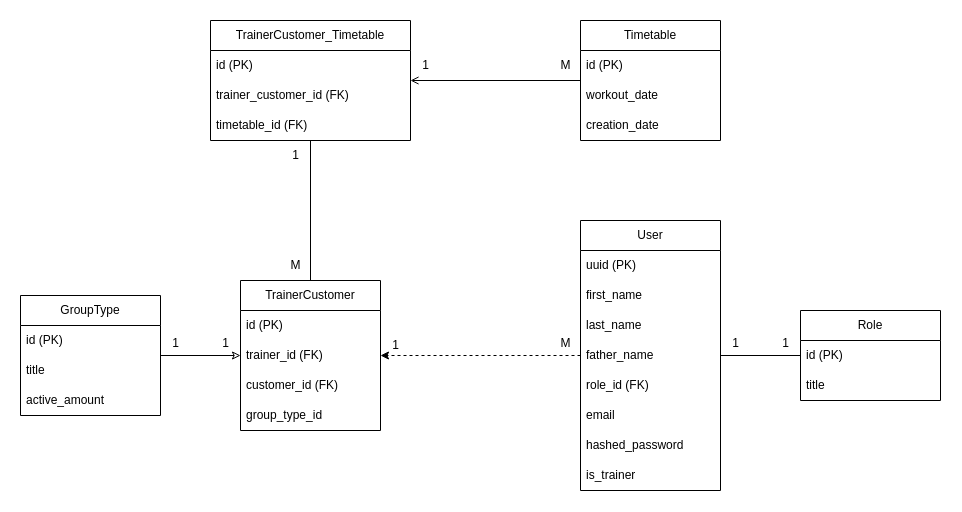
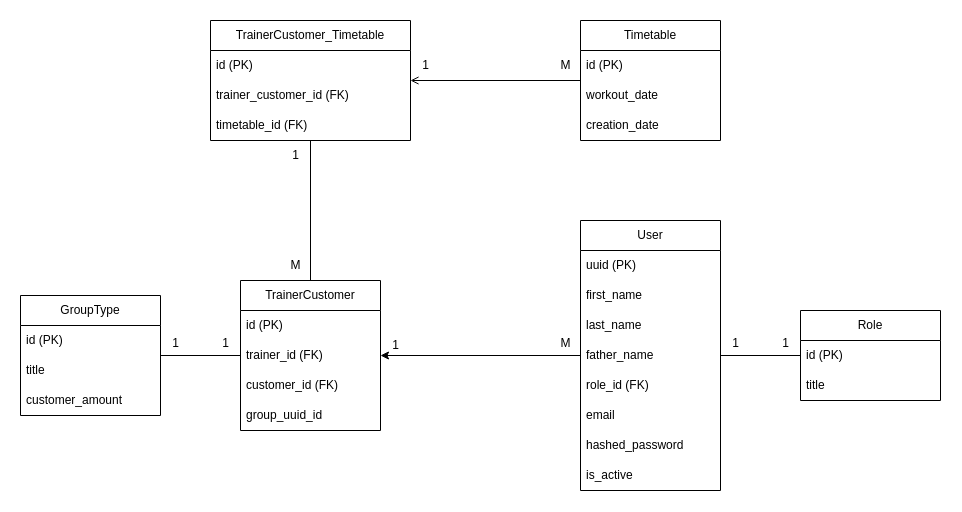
(232, 356) -> (234, 356)
(483, 356) -> (483, 356)
(69, 401) -> (77, 401)
(289, 416) -> (287, 416)
(617, 476) -> (614, 476)
